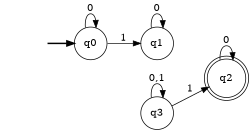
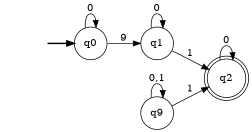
(124, 38) -> (124, 38)
none -> (187, 59)
(157, 113) -> (157, 113)
